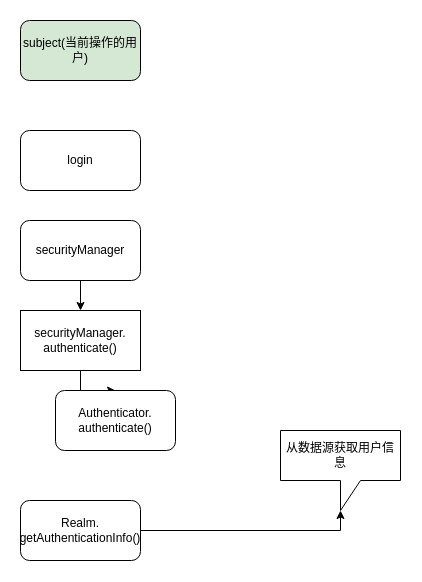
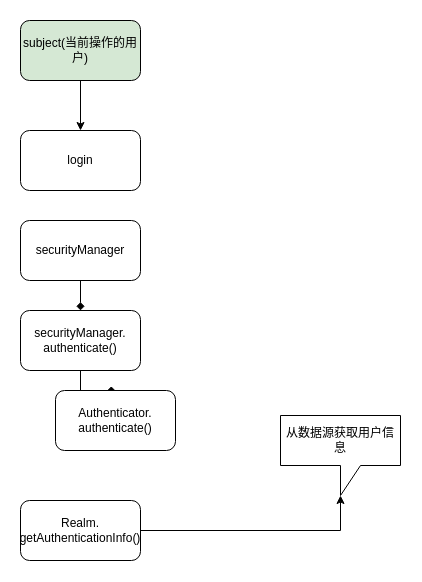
none -> (81, 102)
(81, 302) -> (81, 302)
(81, 341) -> (81, 341)
(107, 391) -> (107, 391)
(341, 471) -> (341, 456)
